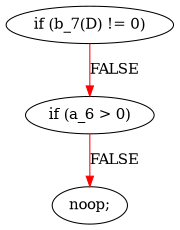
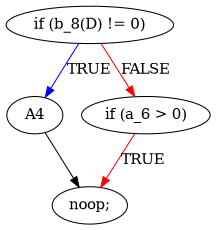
(90, 25) -> (90, 25)
none -> (35, 115)
(115, 160) -> (143, 160)
